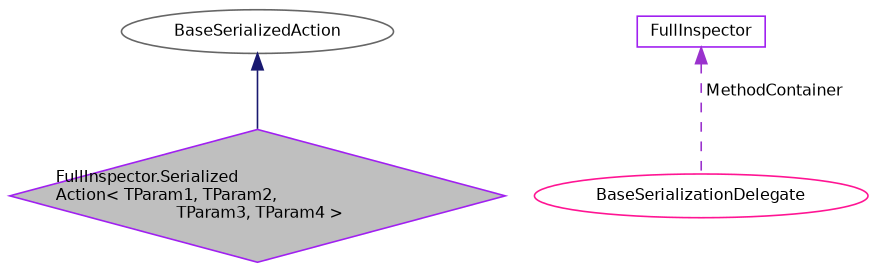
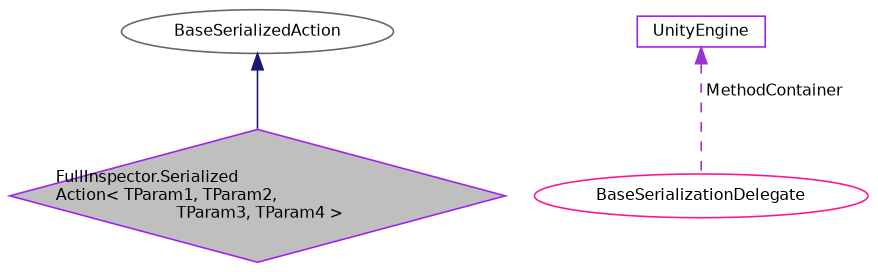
(701, 32) -> (701, 32)
